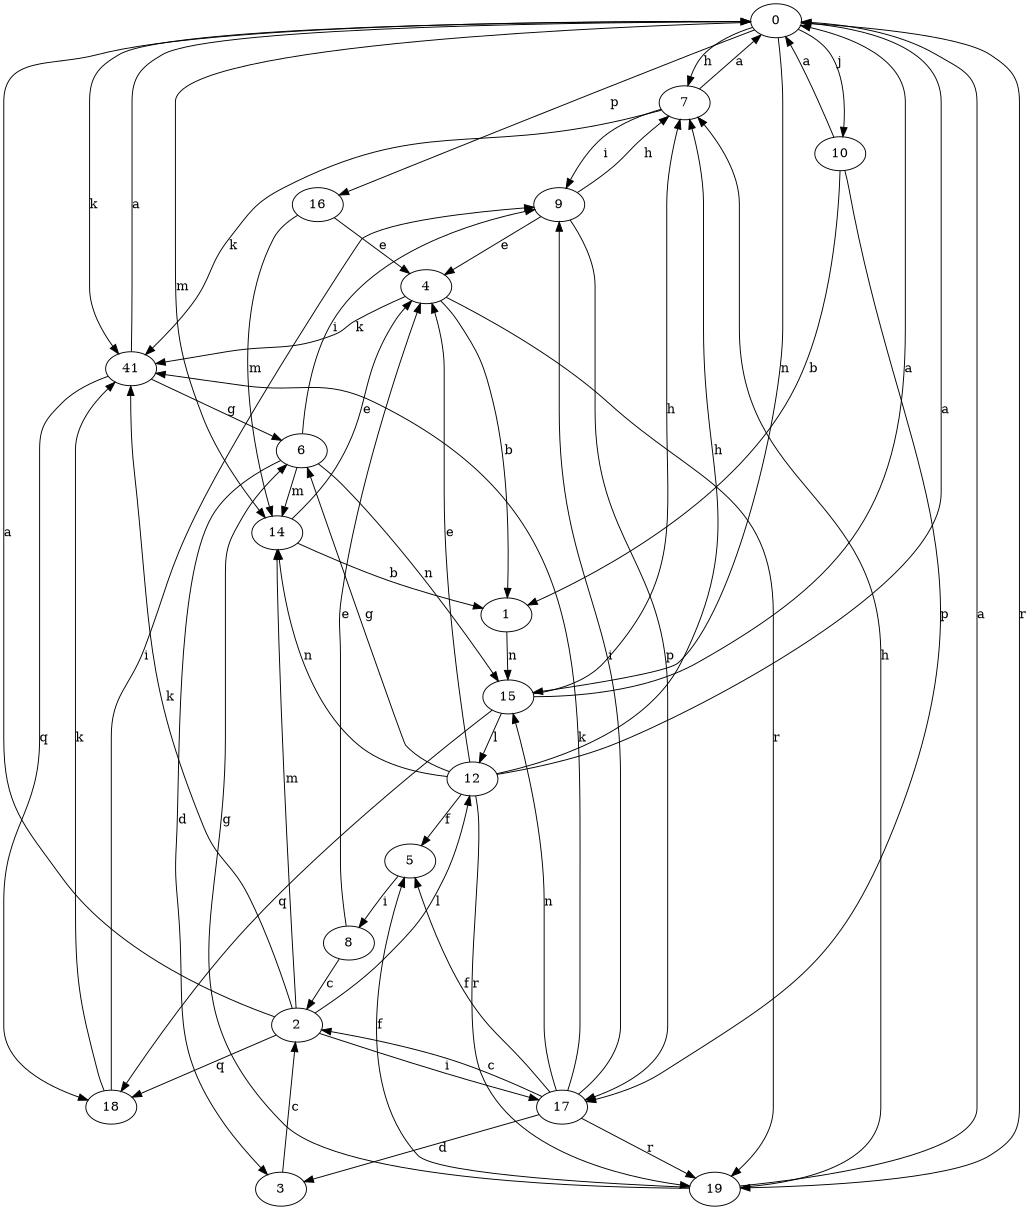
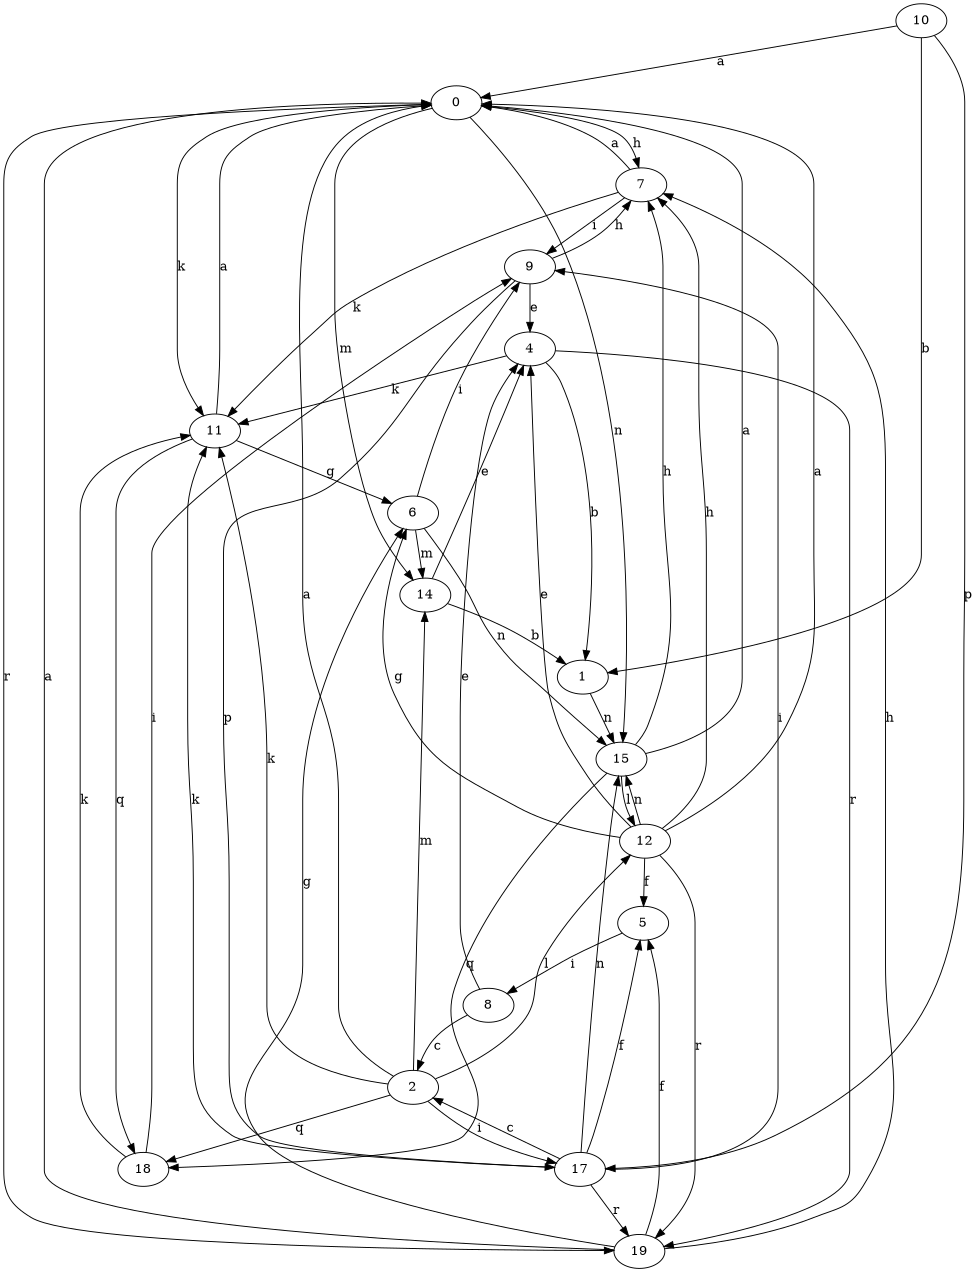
(838, 70) -> none
(318, 205) -> none
(131, 369) -> (215, 431)
(323, 703) -> (635, 805)
(281, 1189) -> none
